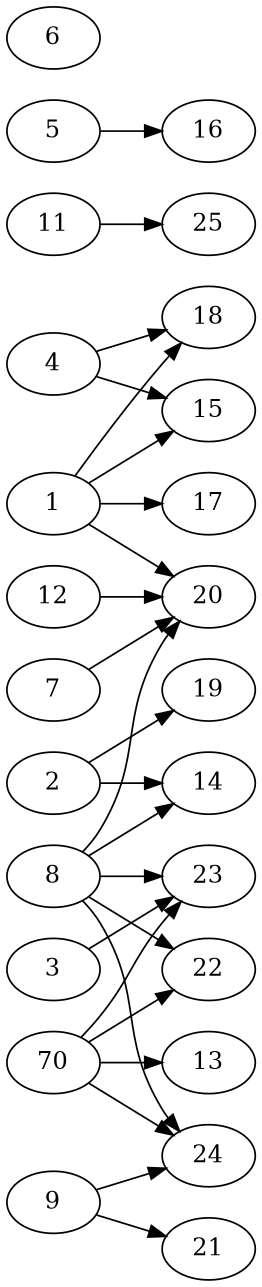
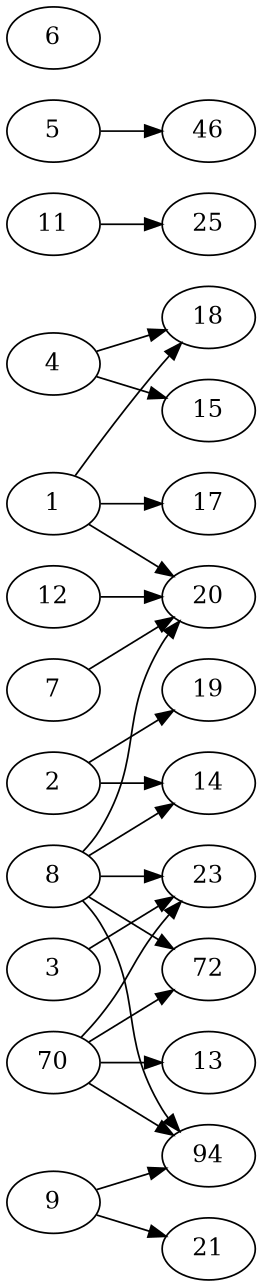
(209, 131) -> (209, 131)
(124, 462) -> none
(209, 969) -> (209, 969)
(209, 1156) -> (209, 1156)
